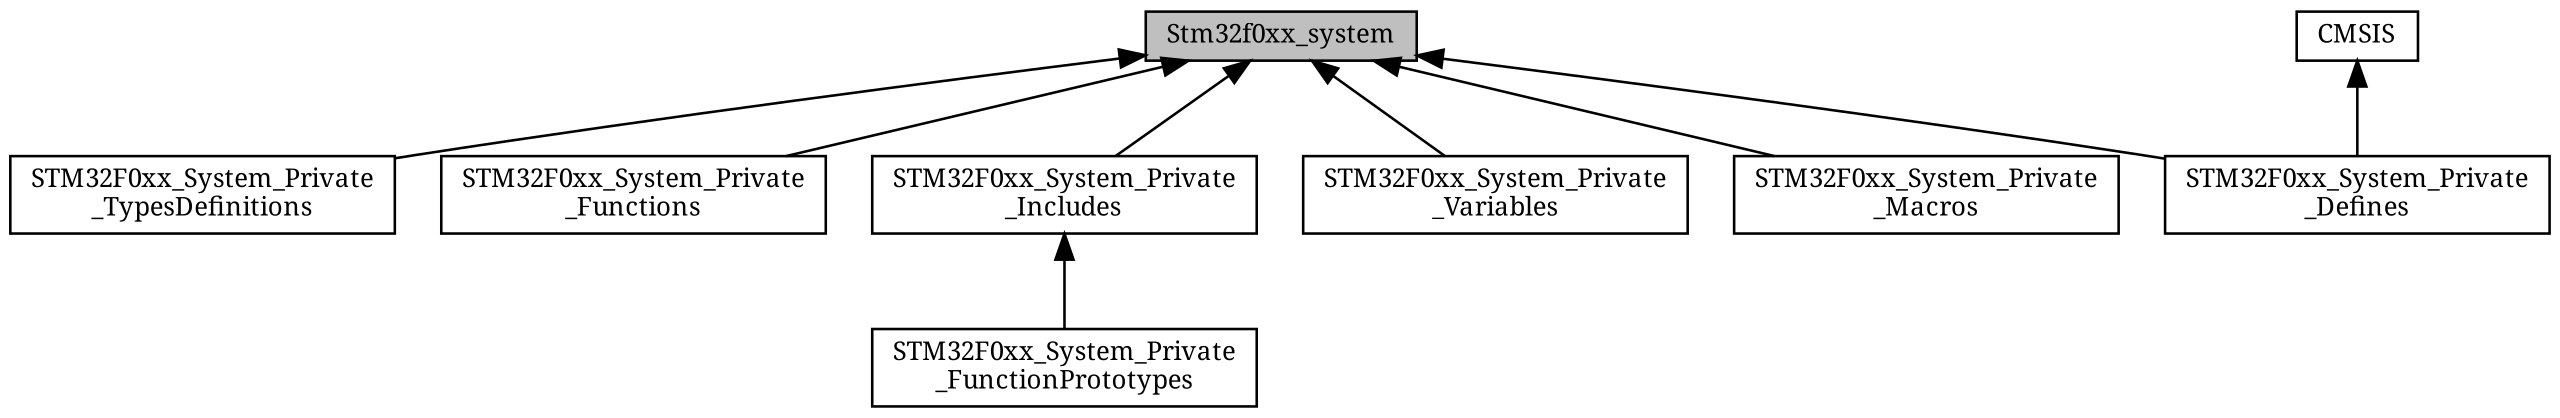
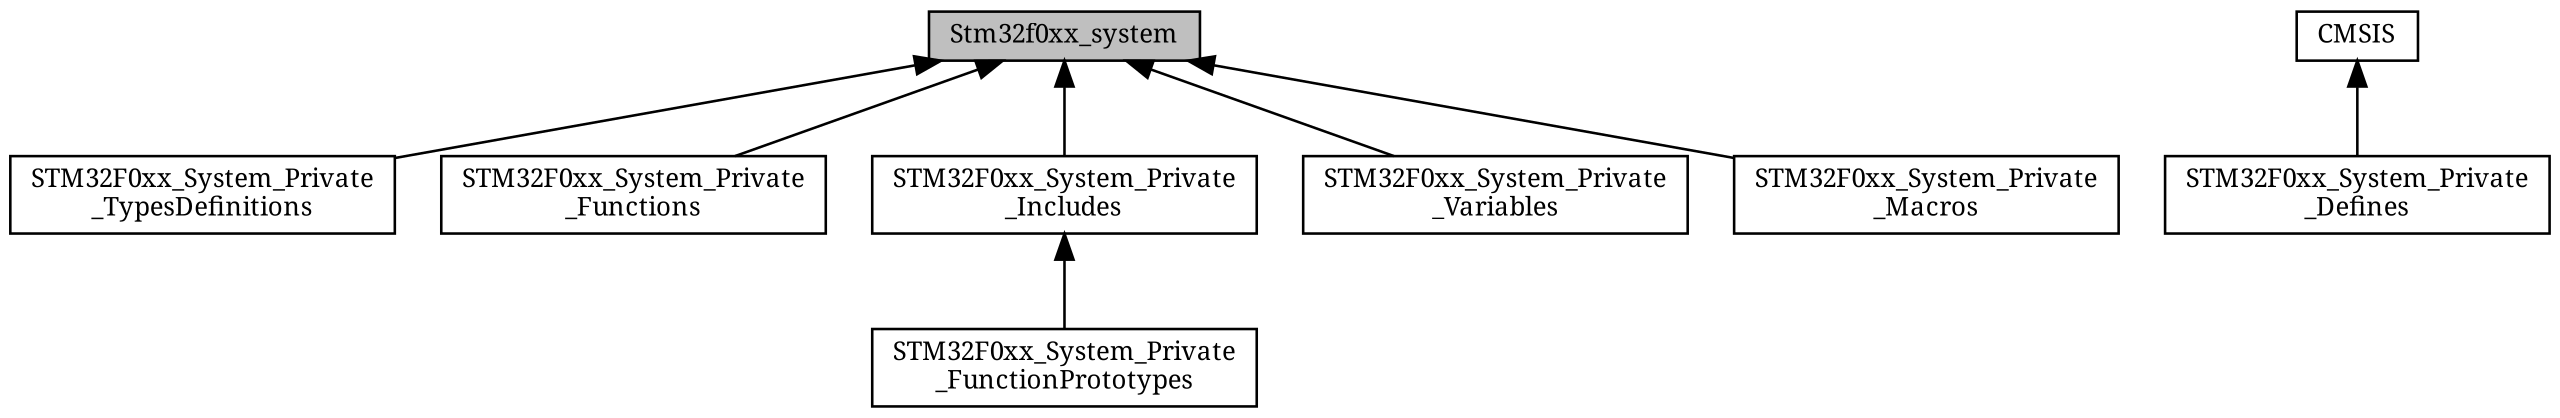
(1804, 106) -> none
